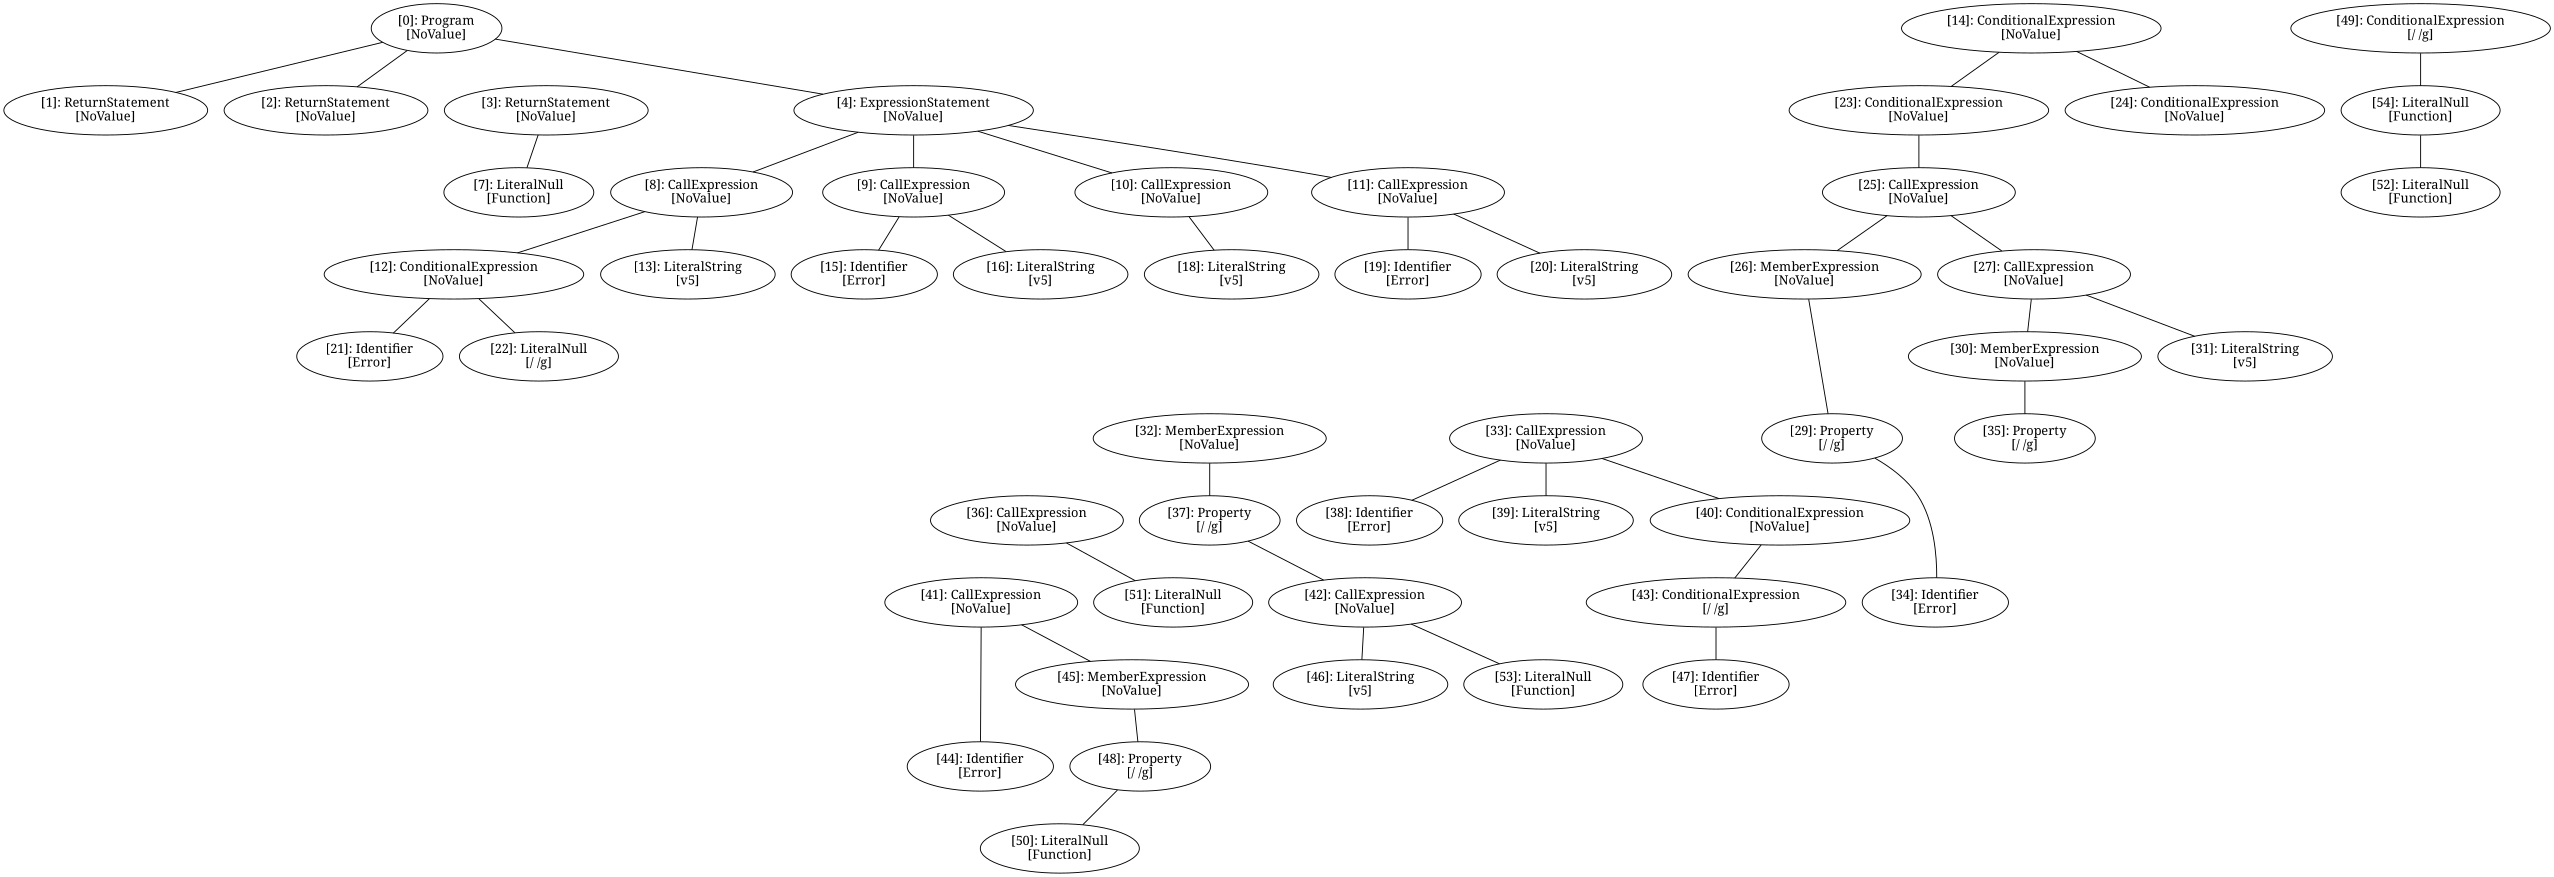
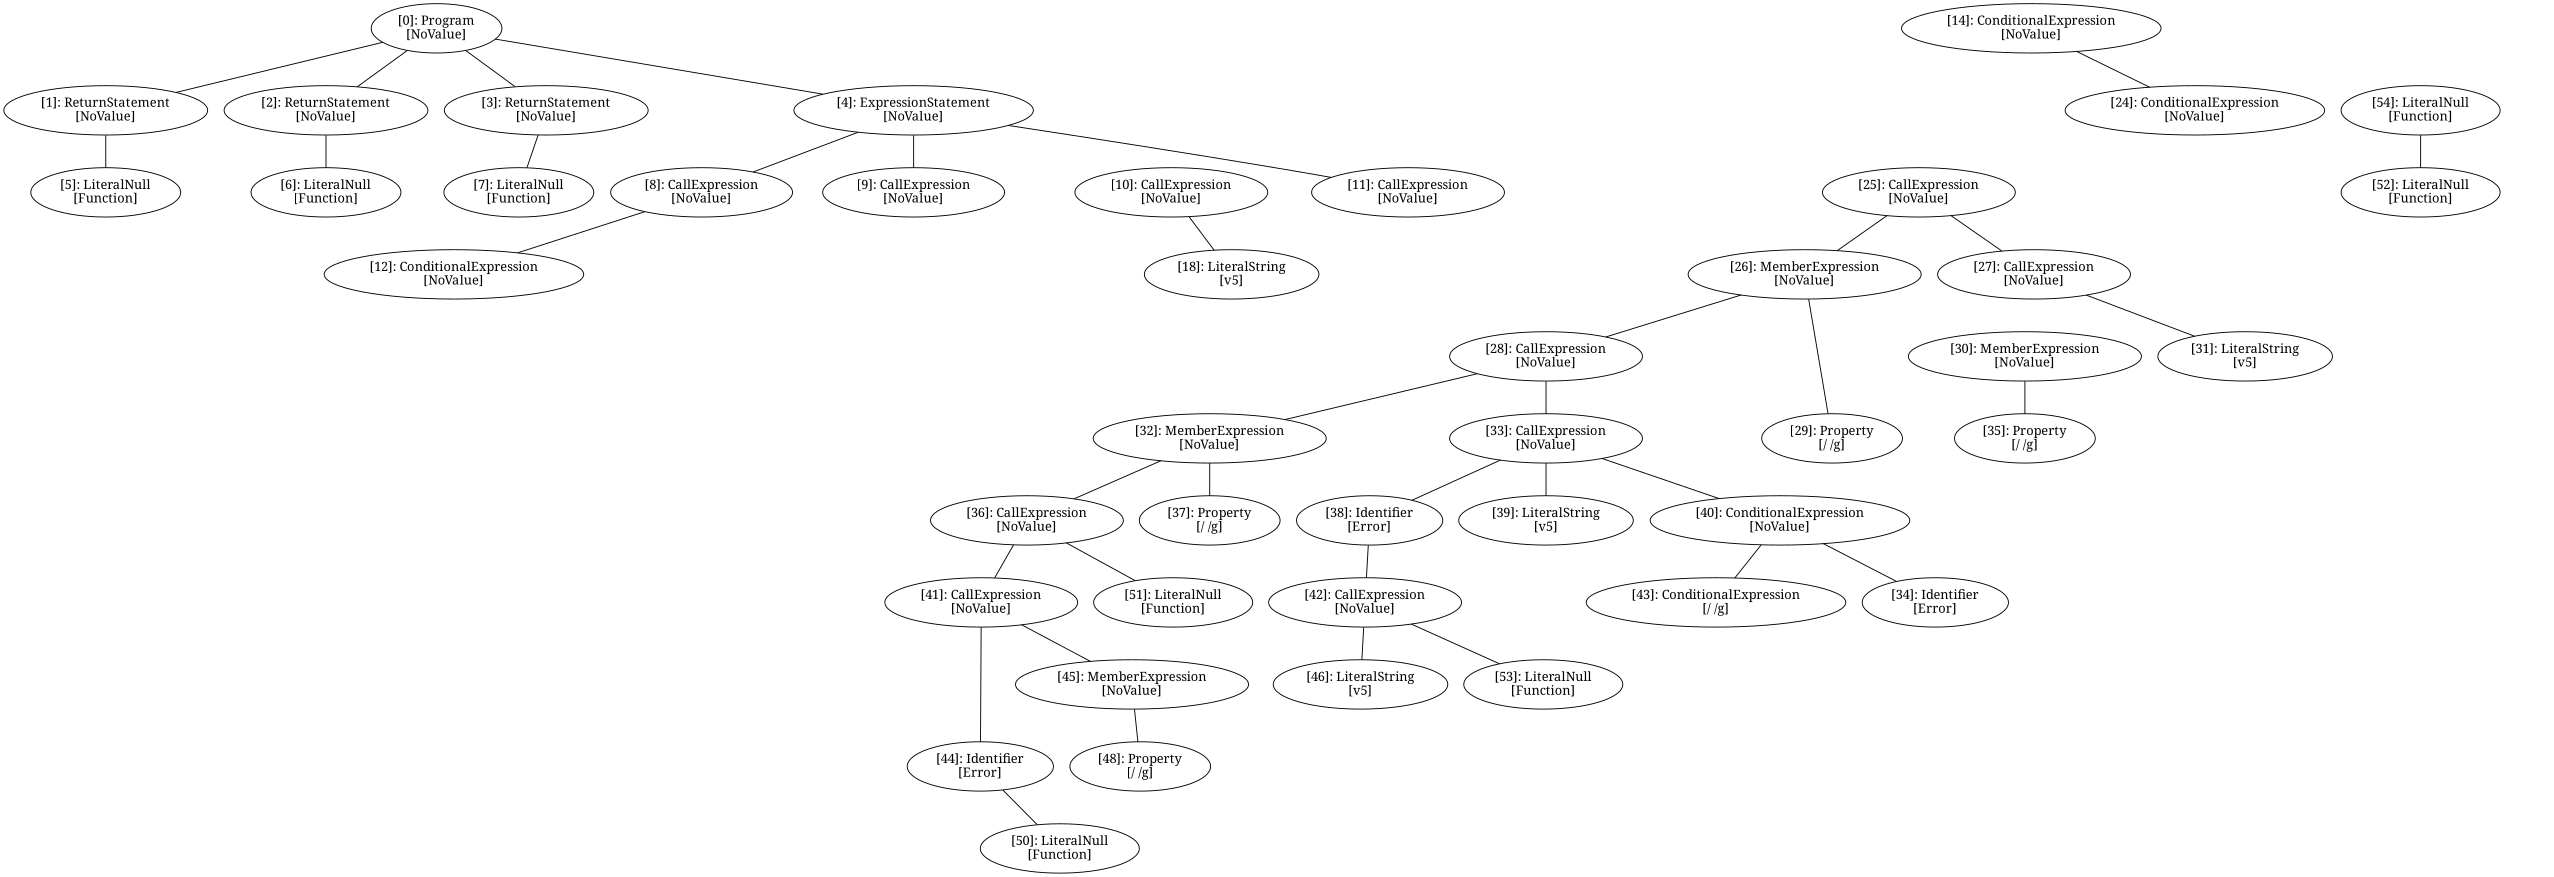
(2421, 28) -> none
none -> (490, 69)
(1919, 110) -> none
(1045, 152) -> none
none -> (106, 192)
none -> (326, 192)
(688, 274) -> none
(864, 274) -> none
(1041, 274) -> none
(1408, 274) -> none
(1584, 274) -> none
(2029, 316) -> none
(370, 356) -> none
(539, 356) -> none
none -> (1546, 356)
none -> (1118, 480)
(1924, 508) -> (1860, 563)
none -> (1004, 561)
(1286, 561) -> (1367, 562)
(1716, 684) -> none
(1100, 807) -> (1020, 807)
